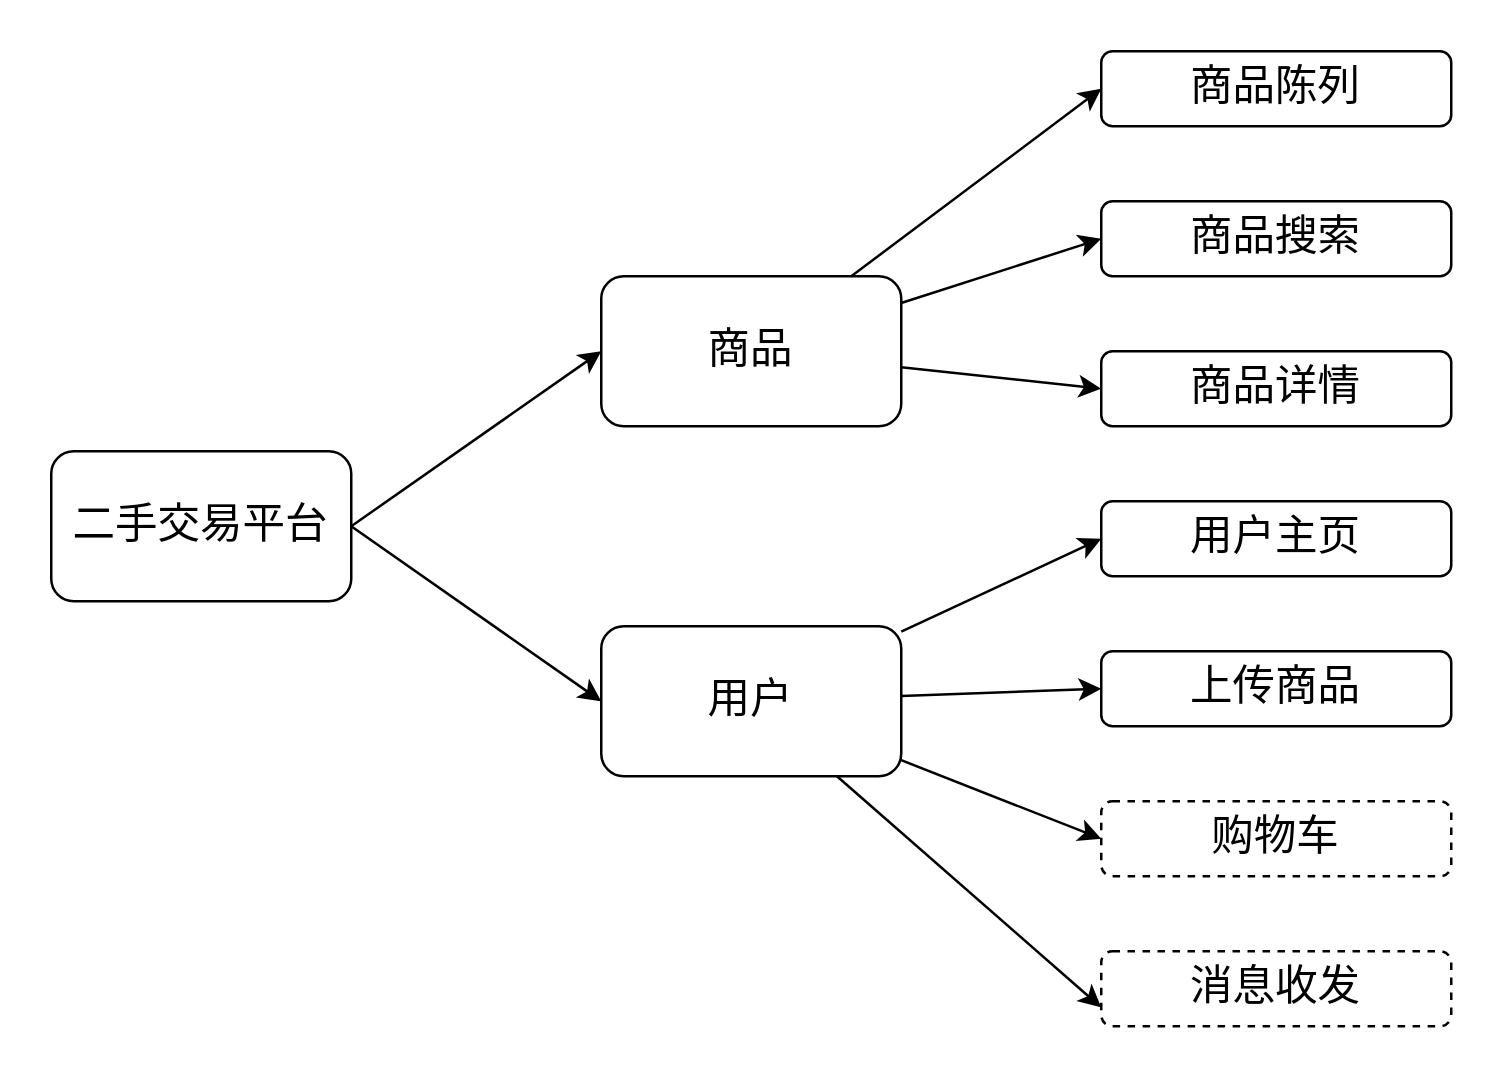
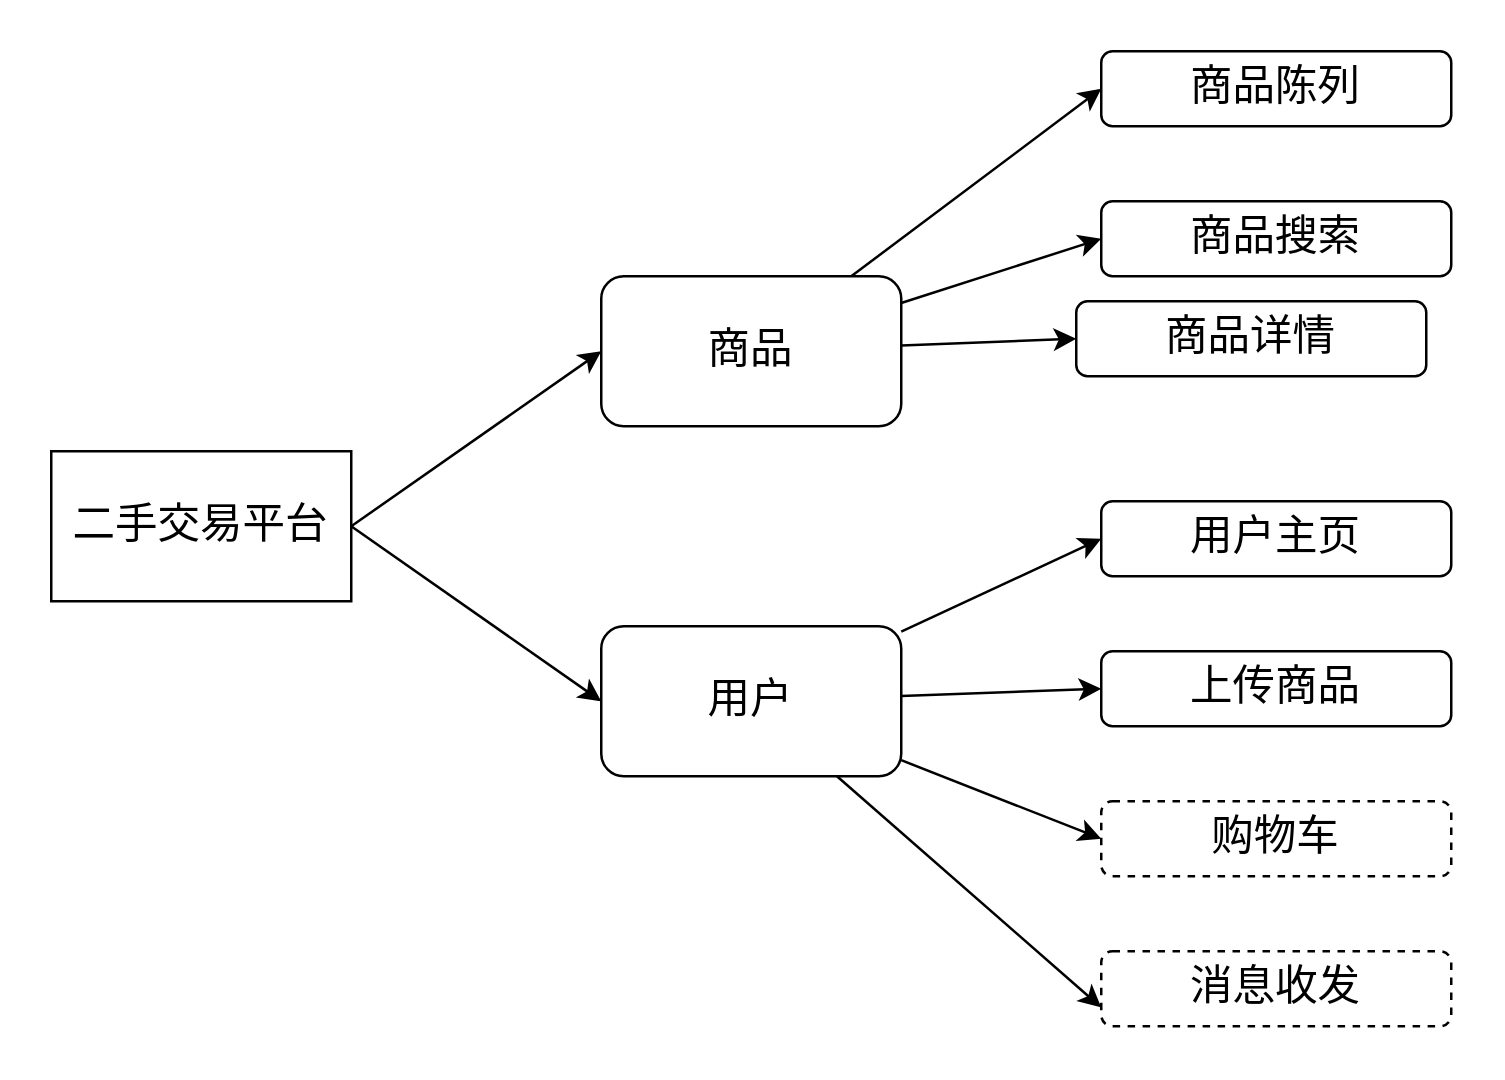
(1276, 389) -> (1251, 339)
(201, 526) -> (201, 526)
